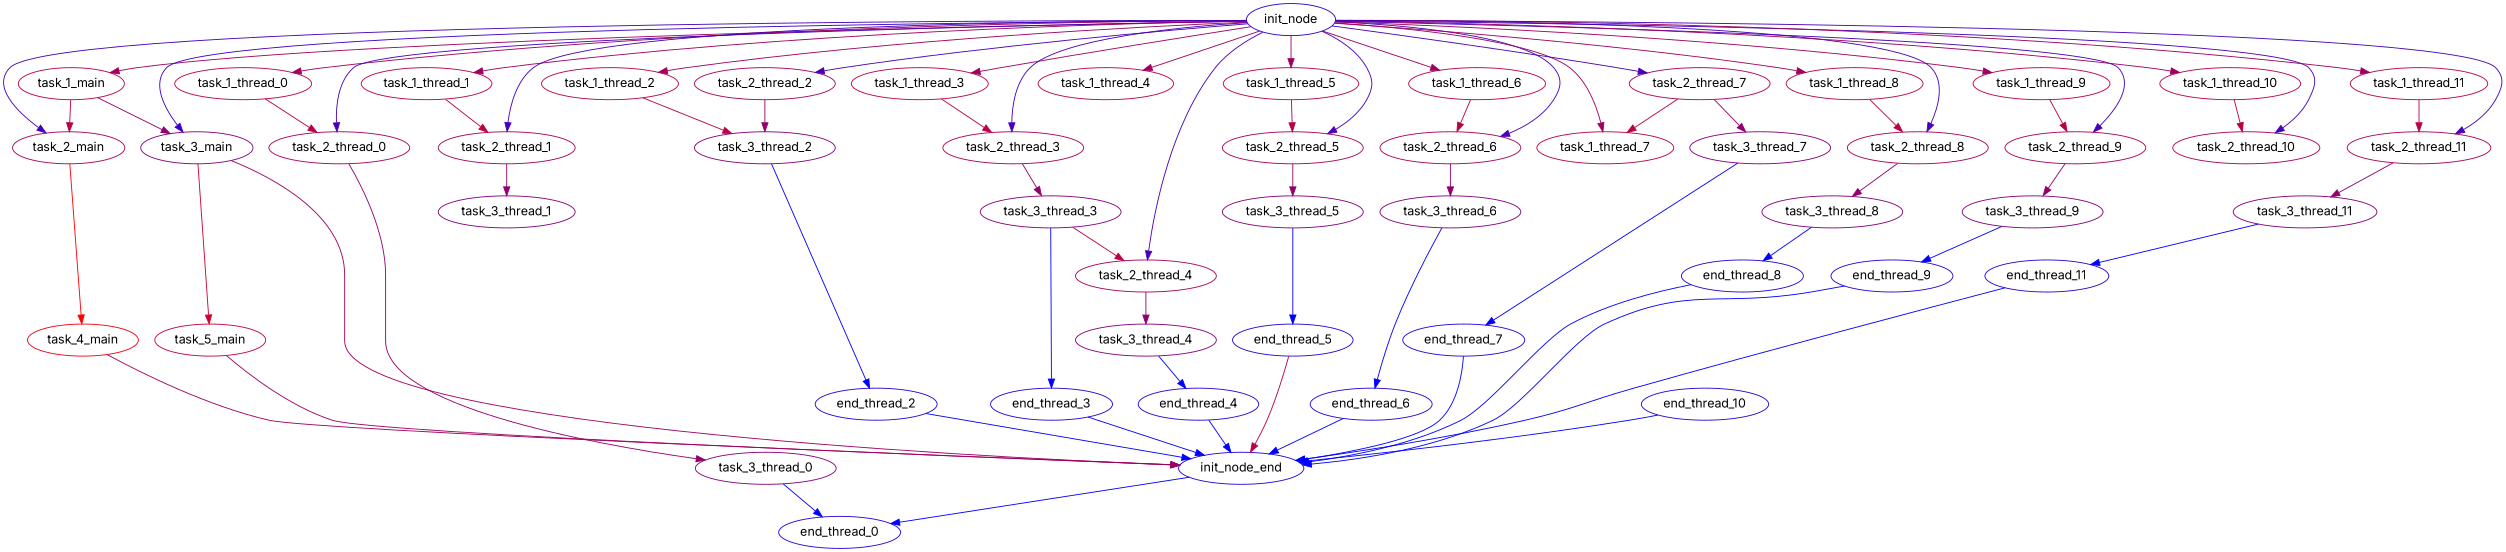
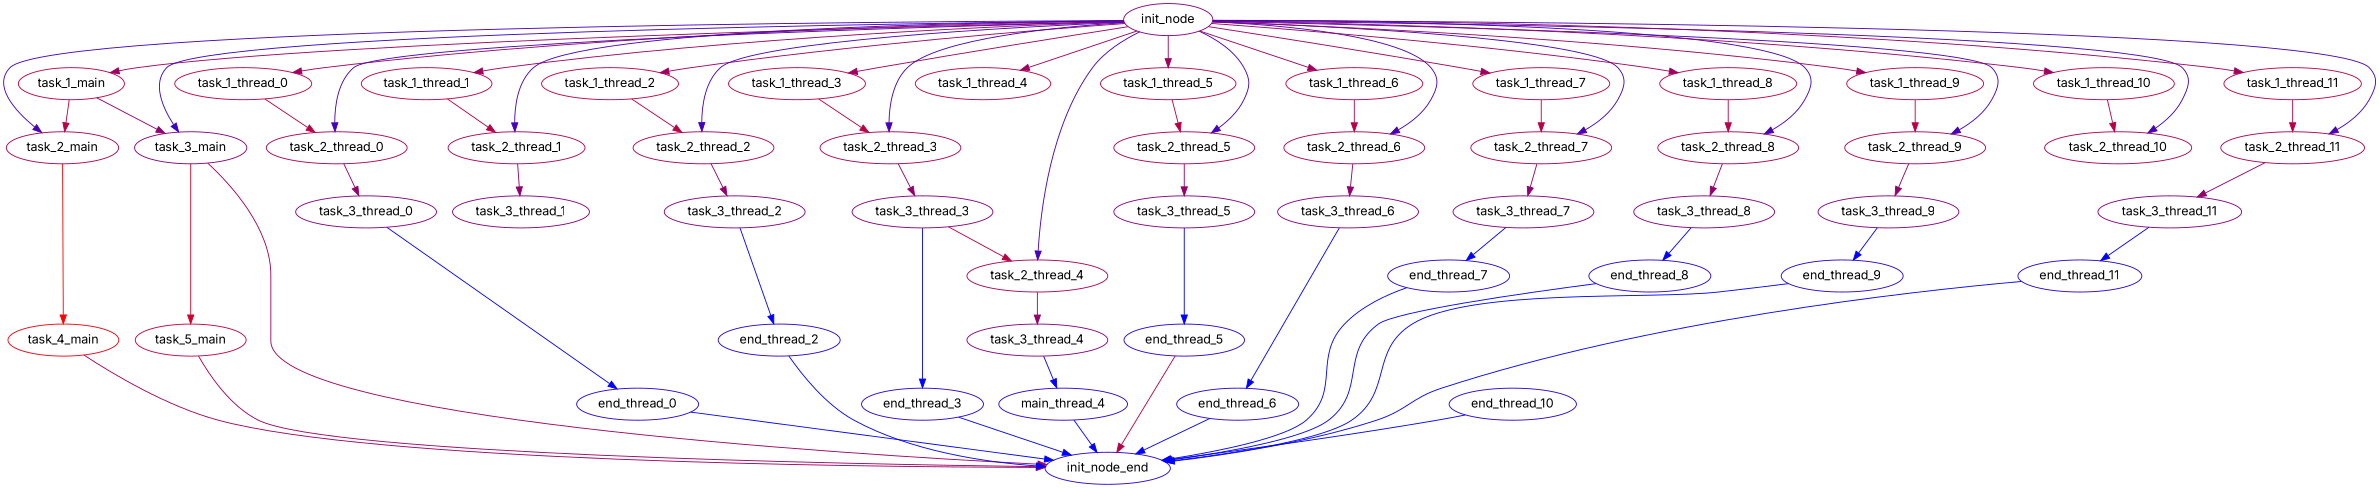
(1291, 20) -> (1168, 20)
(1656, 113) -> (1541, 111)
(683, 114) -> (653, 113)
(1198, 404) -> (1063, 404)
(1044, 500) -> (868, 436)
